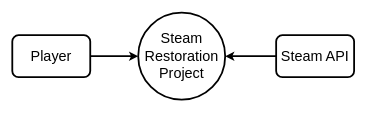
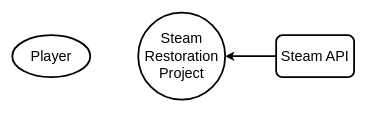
(51, 56) -> (51, 56)
(111, 56) -> none
